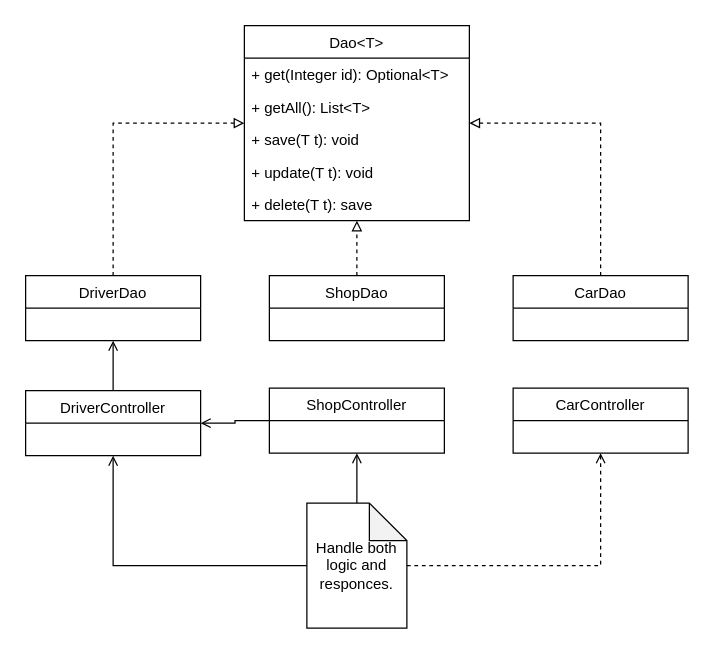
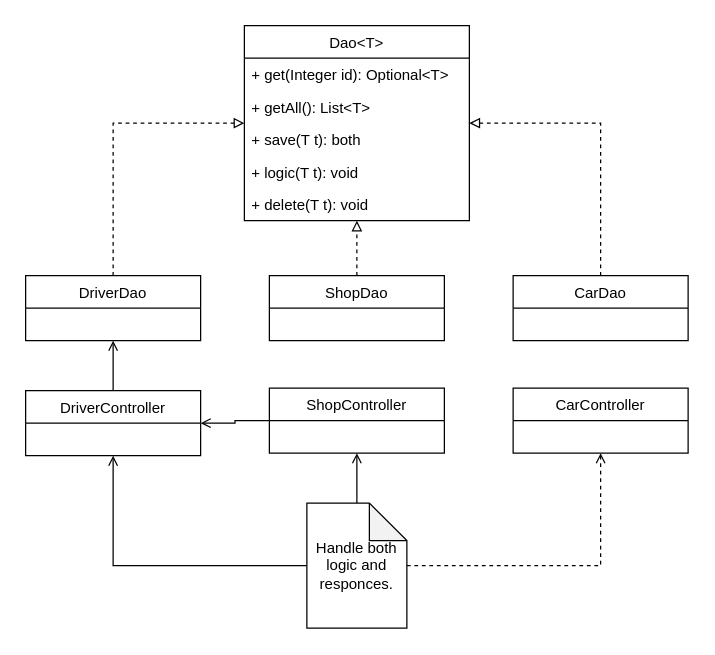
(313, 140) -> (315, 140)
(321, 173) -> (313, 173)
(321, 205) -> (319, 205)
